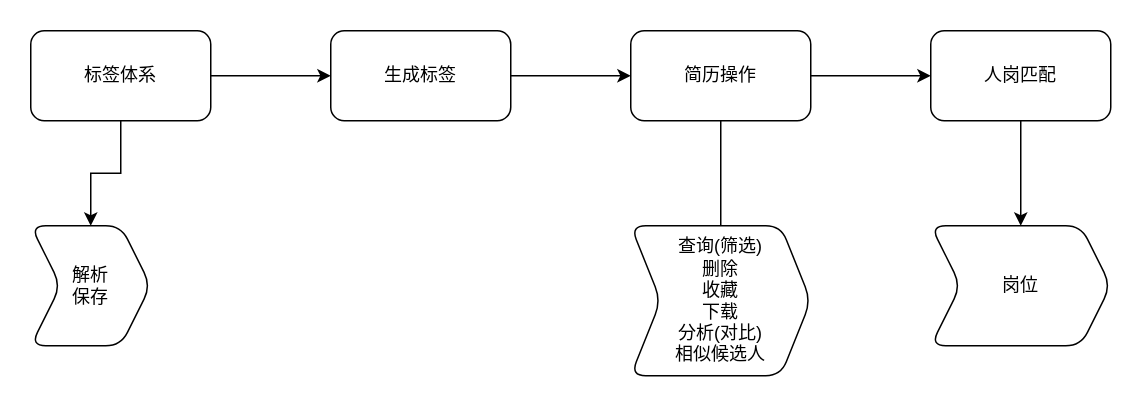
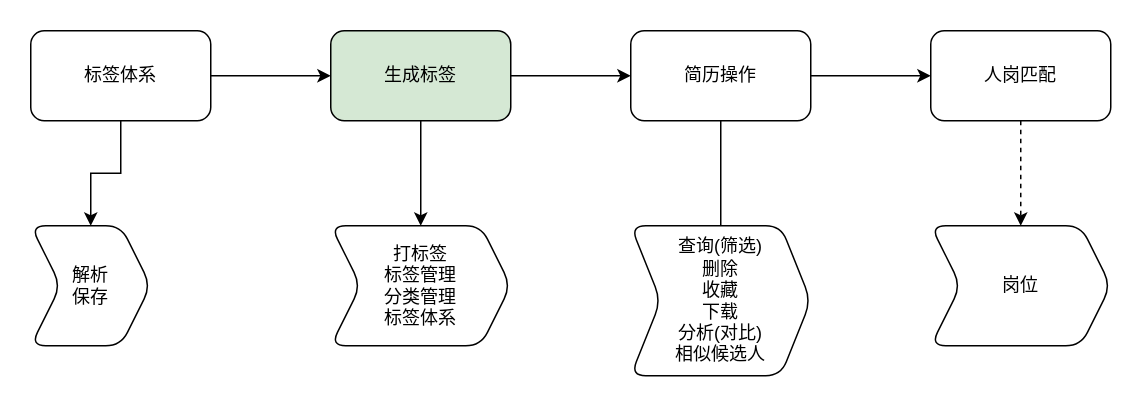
(421, 76) -> (421, 76)
(1021, 167) -> (1021, 167)
none -> (421, 168)
none -> (421, 286)
